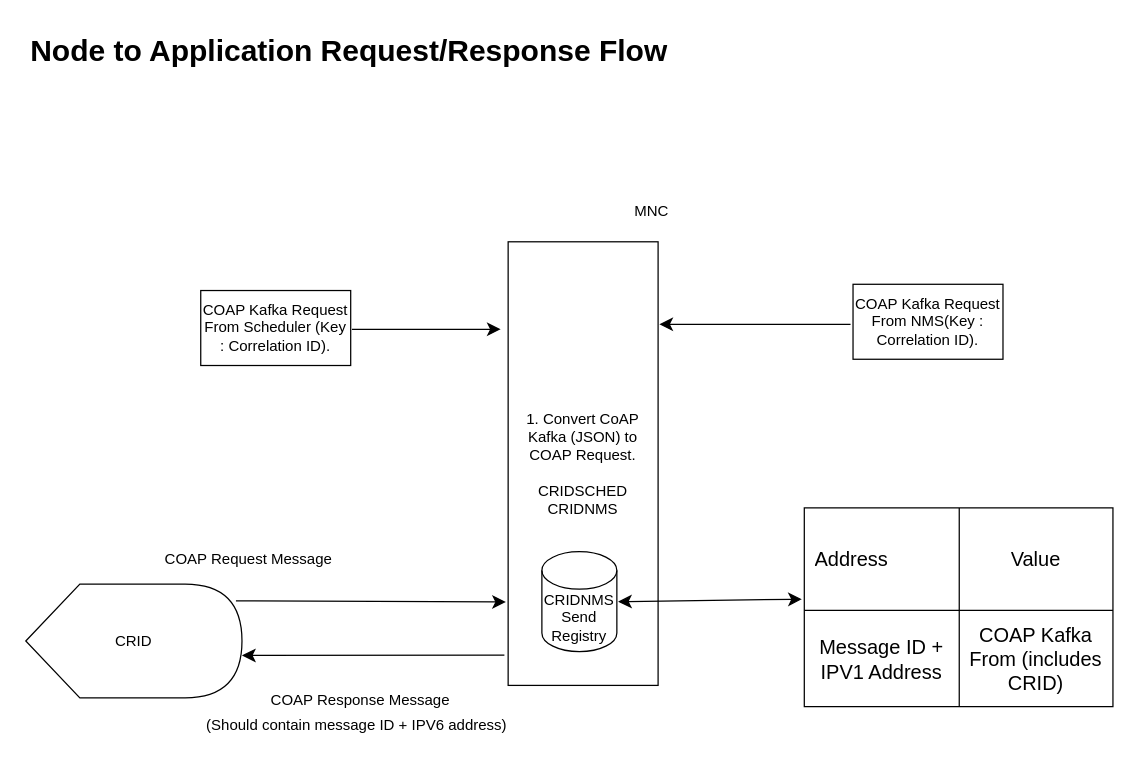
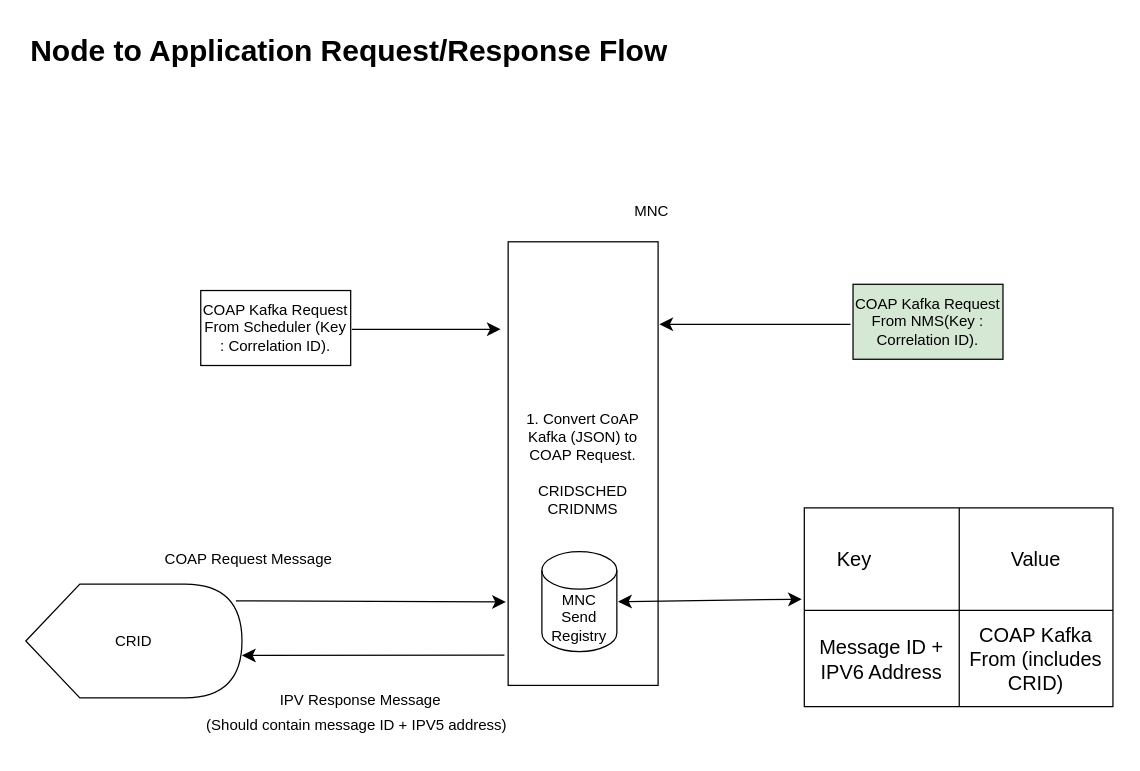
(928, 322) -> (928, 322)
(882, 559) -> (882, 559)
(579, 618) -> (579, 618)
(882, 659) -> (882, 659)
(361, 701) -> (361, 701)
(357, 726) -> (357, 726)
